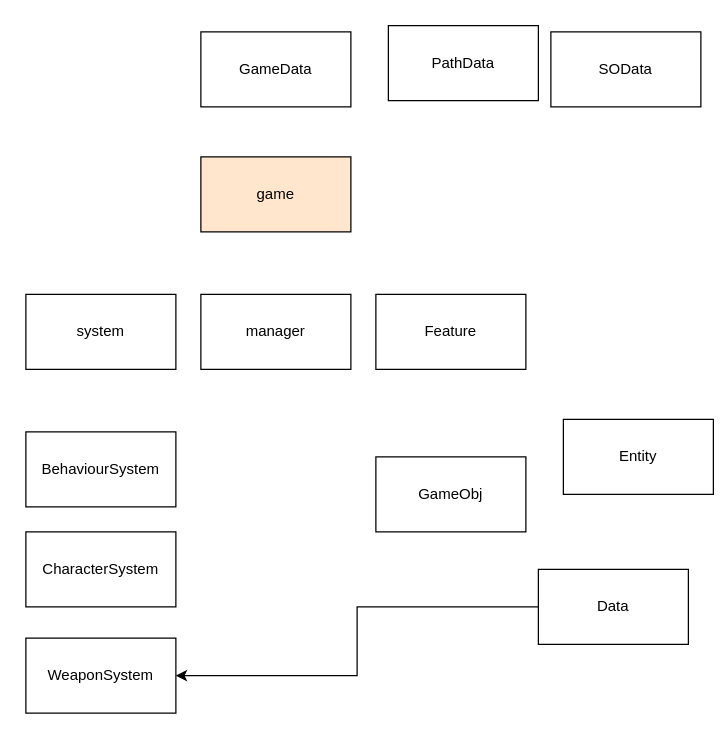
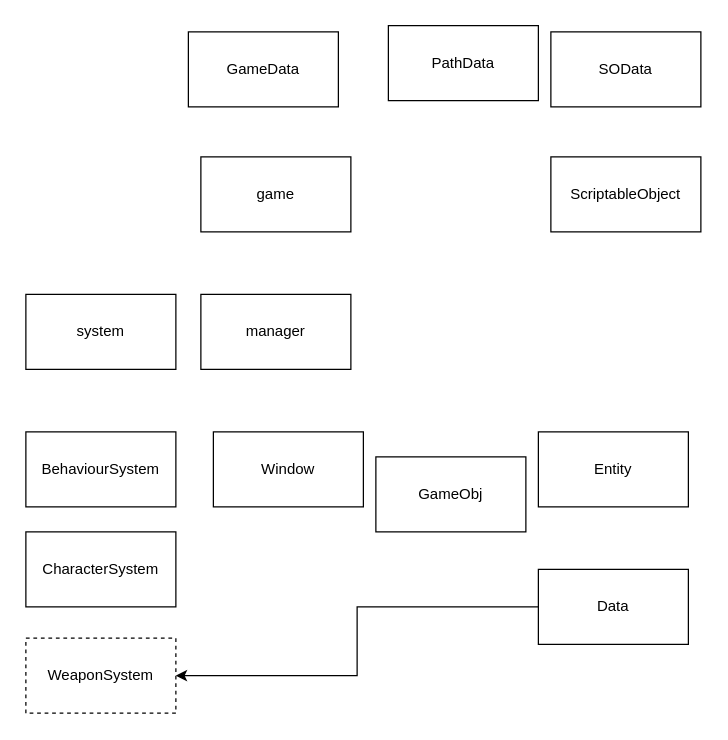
(276, 69) -> (263, 69)
(276, 194) -> (276, 194)
none -> (626, 194)
(451, 332) -> none
(638, 457) -> (613, 469)
none -> (288, 469)
(101, 676) -> (101, 676)
